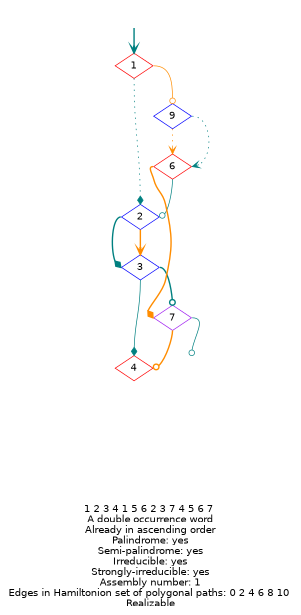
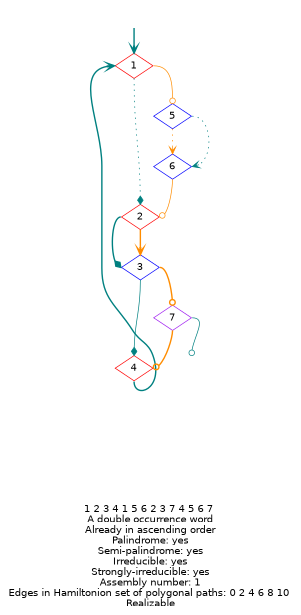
(173, 116) -> (173, 116)
(173, 167) -> (173, 167)
(171, 197) -> (171, 197)
(140, 217) -> (140, 217)
(171, 239) -> none
none -> (102, 242)
(169, 283) -> (169, 282)
